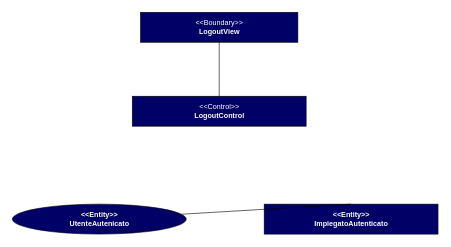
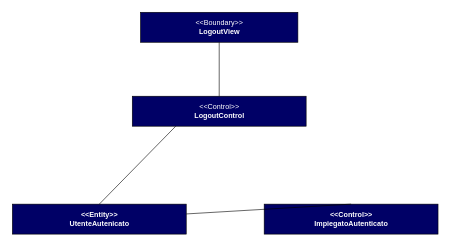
none -> (137, 166)
(99, 219) -> (99, 219)
(352, 219) -> (352, 219)
